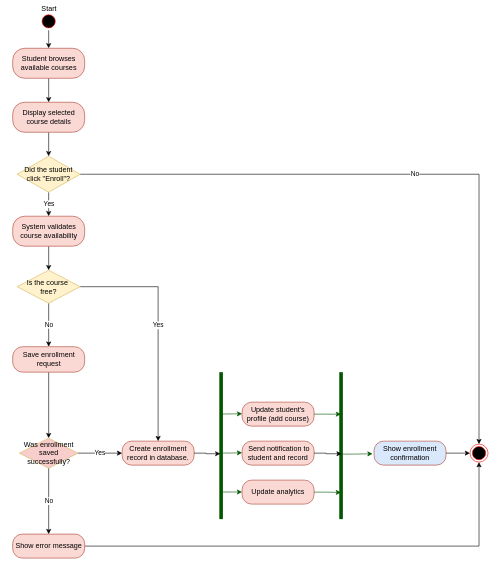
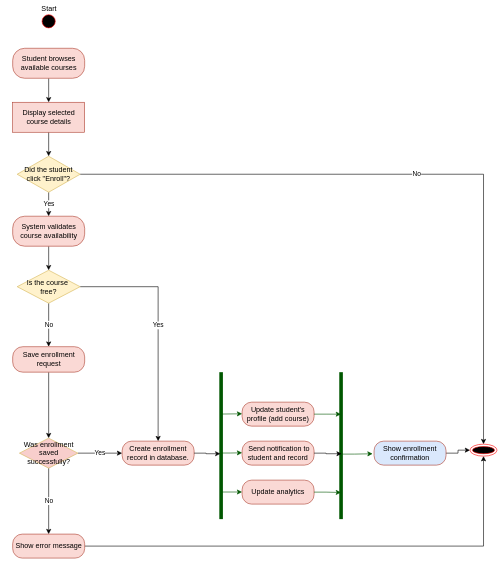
(49, 37) -> none
(49, 117) -> (49, 117)
(479, 453) -> (484, 450)
